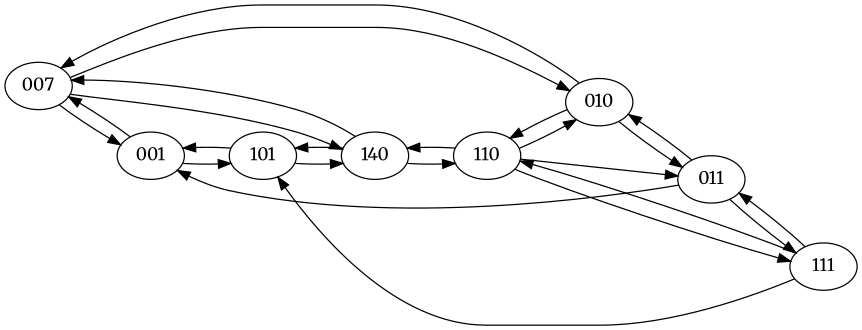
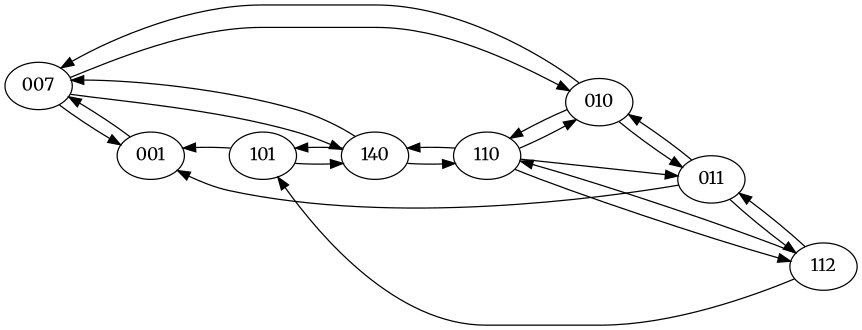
(201, 164) -> none
(824, 267) -> (824, 267)
